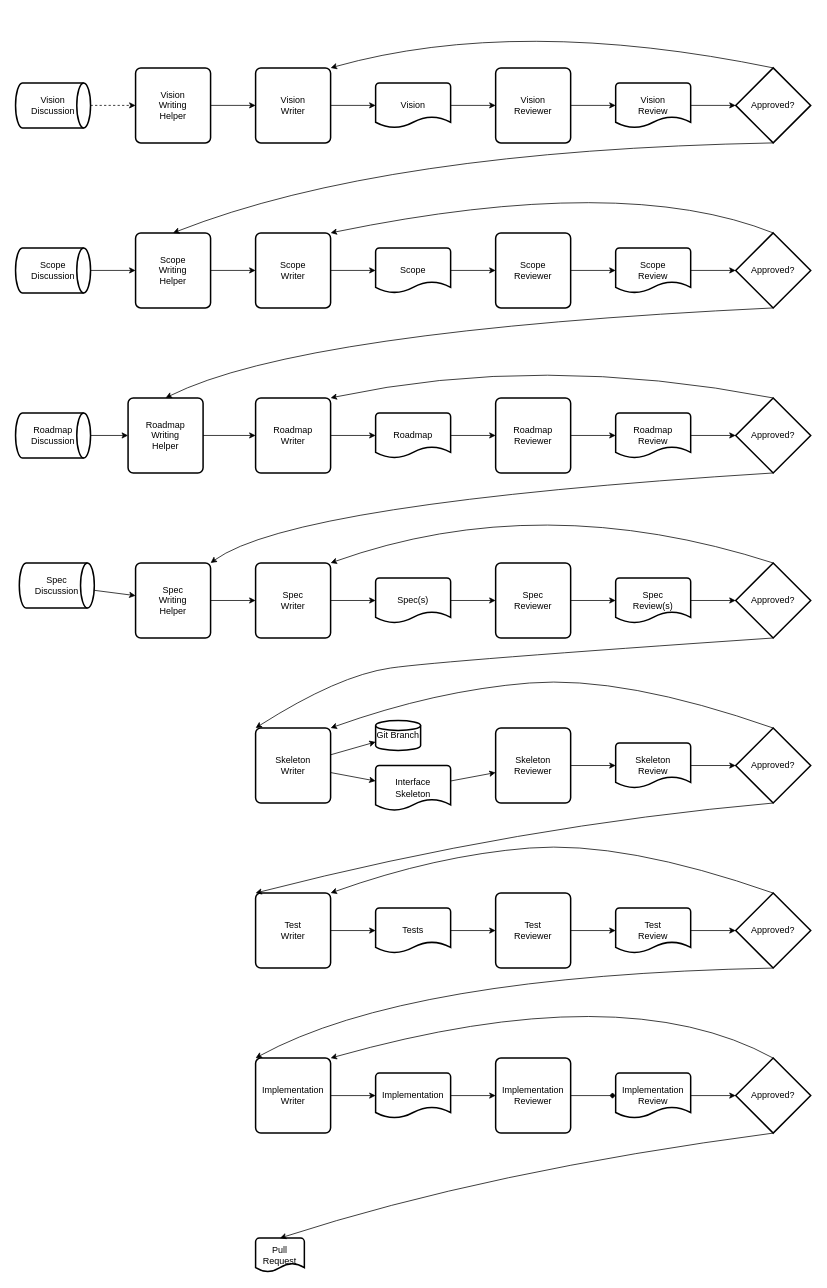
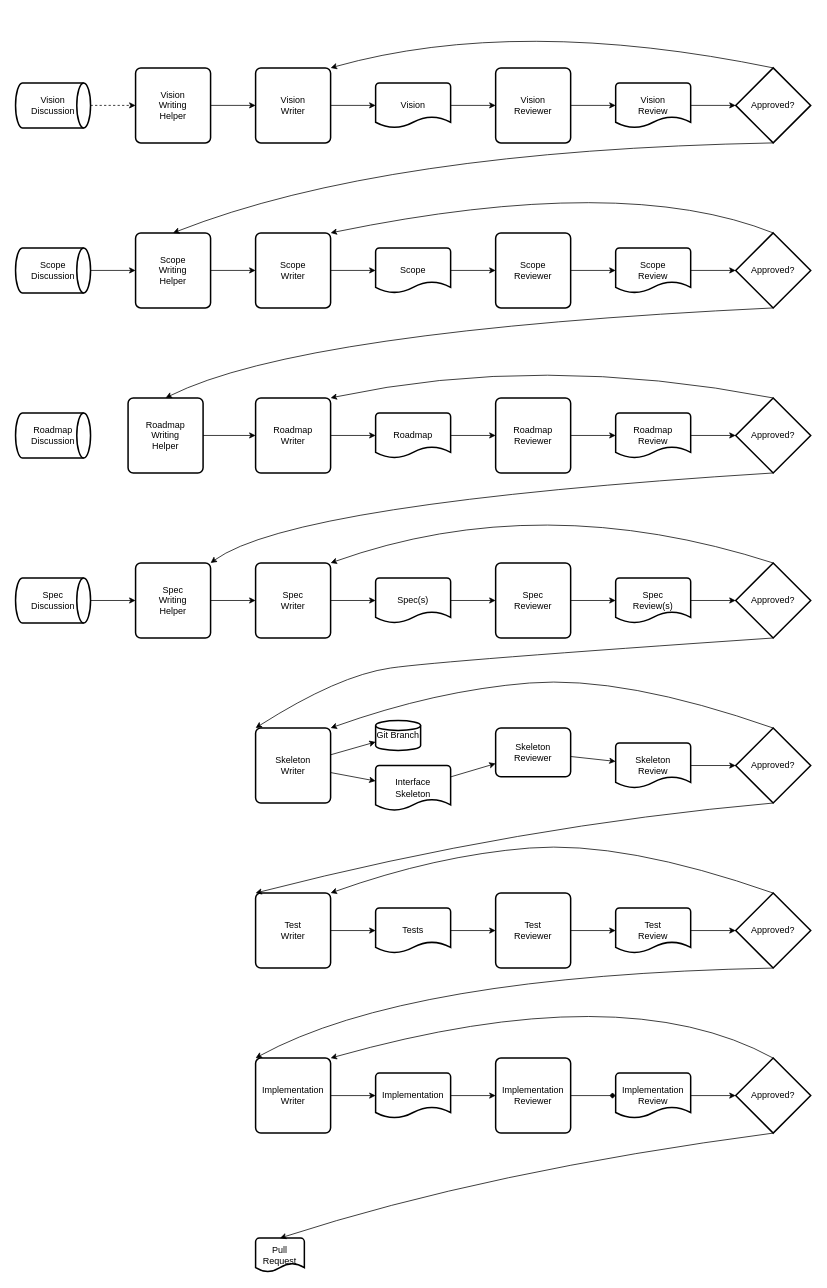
(107, 435) -> none
(57, 585) -> (53, 600)
(533, 765) -> (533, 752)
